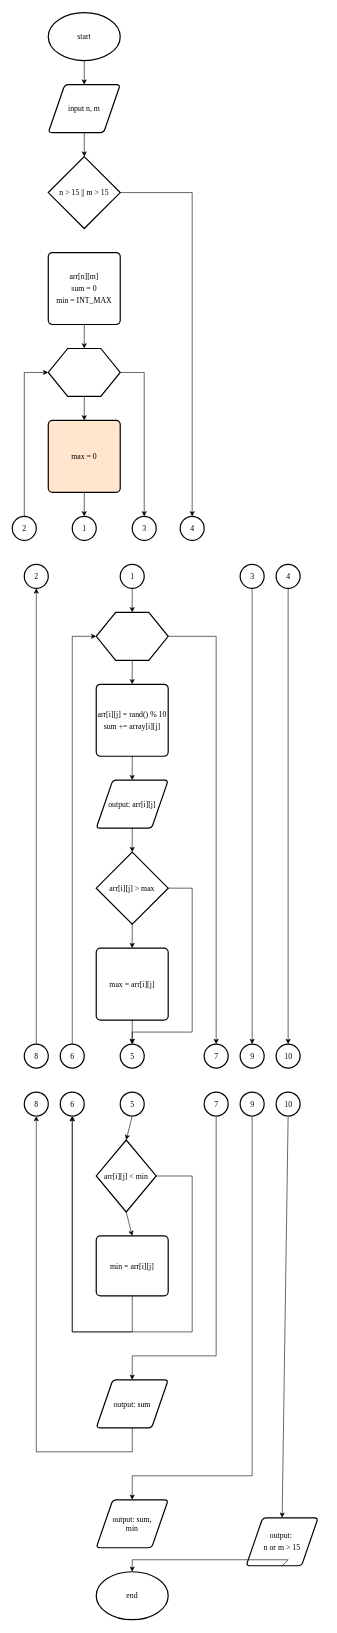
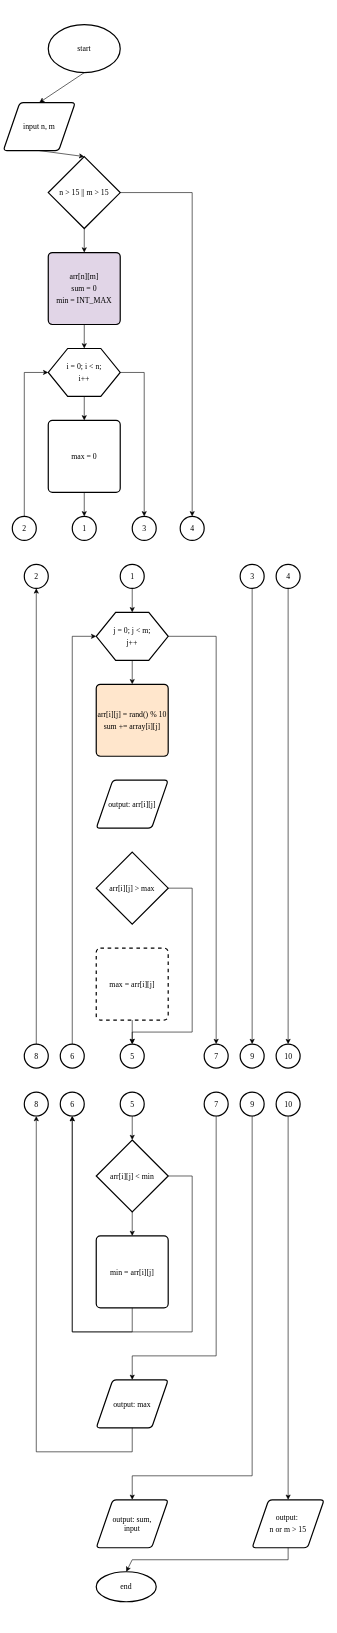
(84, 36) -> (84, 48)
(84, 108) -> (39, 126)
none -> (84, 247)
(84, 288) -> (84, 288)
none -> (84, 372)
(84, 456) -> (84, 456)
none -> (132, 636)
(132, 720) -> (132, 720)
(132, 774) -> none
(132, 846) -> none
(132, 942) -> none
(132, 984) -> (132, 984)
(126, 1176) -> (132, 1176)
(132, 1266) -> (132, 1272)
(132, 1404) -> (132, 1404)
(132, 1524) -> (132, 1524)
(282, 1542) -> (288, 1524)
(132, 1596) -> (126, 1587)
